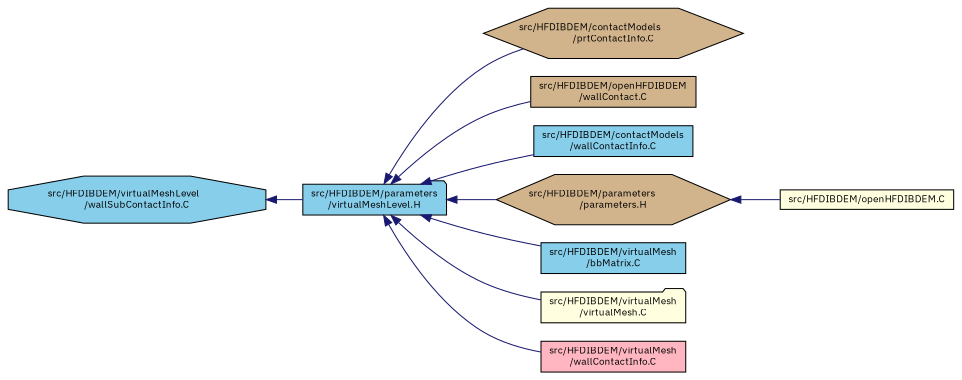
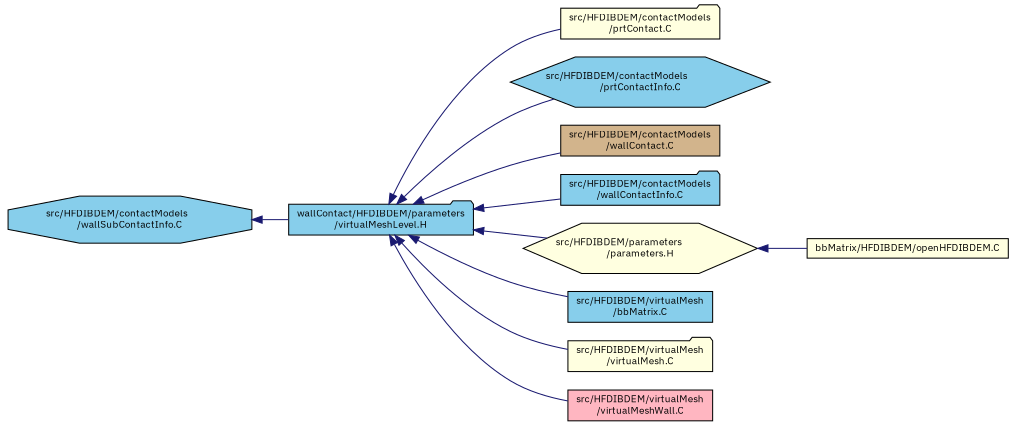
none -> (640, 24)
(613, 33) -> (640, 82)
(613, 92) -> (640, 141)
(613, 141) -> (640, 190)
(137, 200) -> (130, 220)
(375, 200) -> (381, 220)
(613, 200) -> (640, 248)
(867, 200) -> (908, 248)
(613, 357) -> (640, 405)
